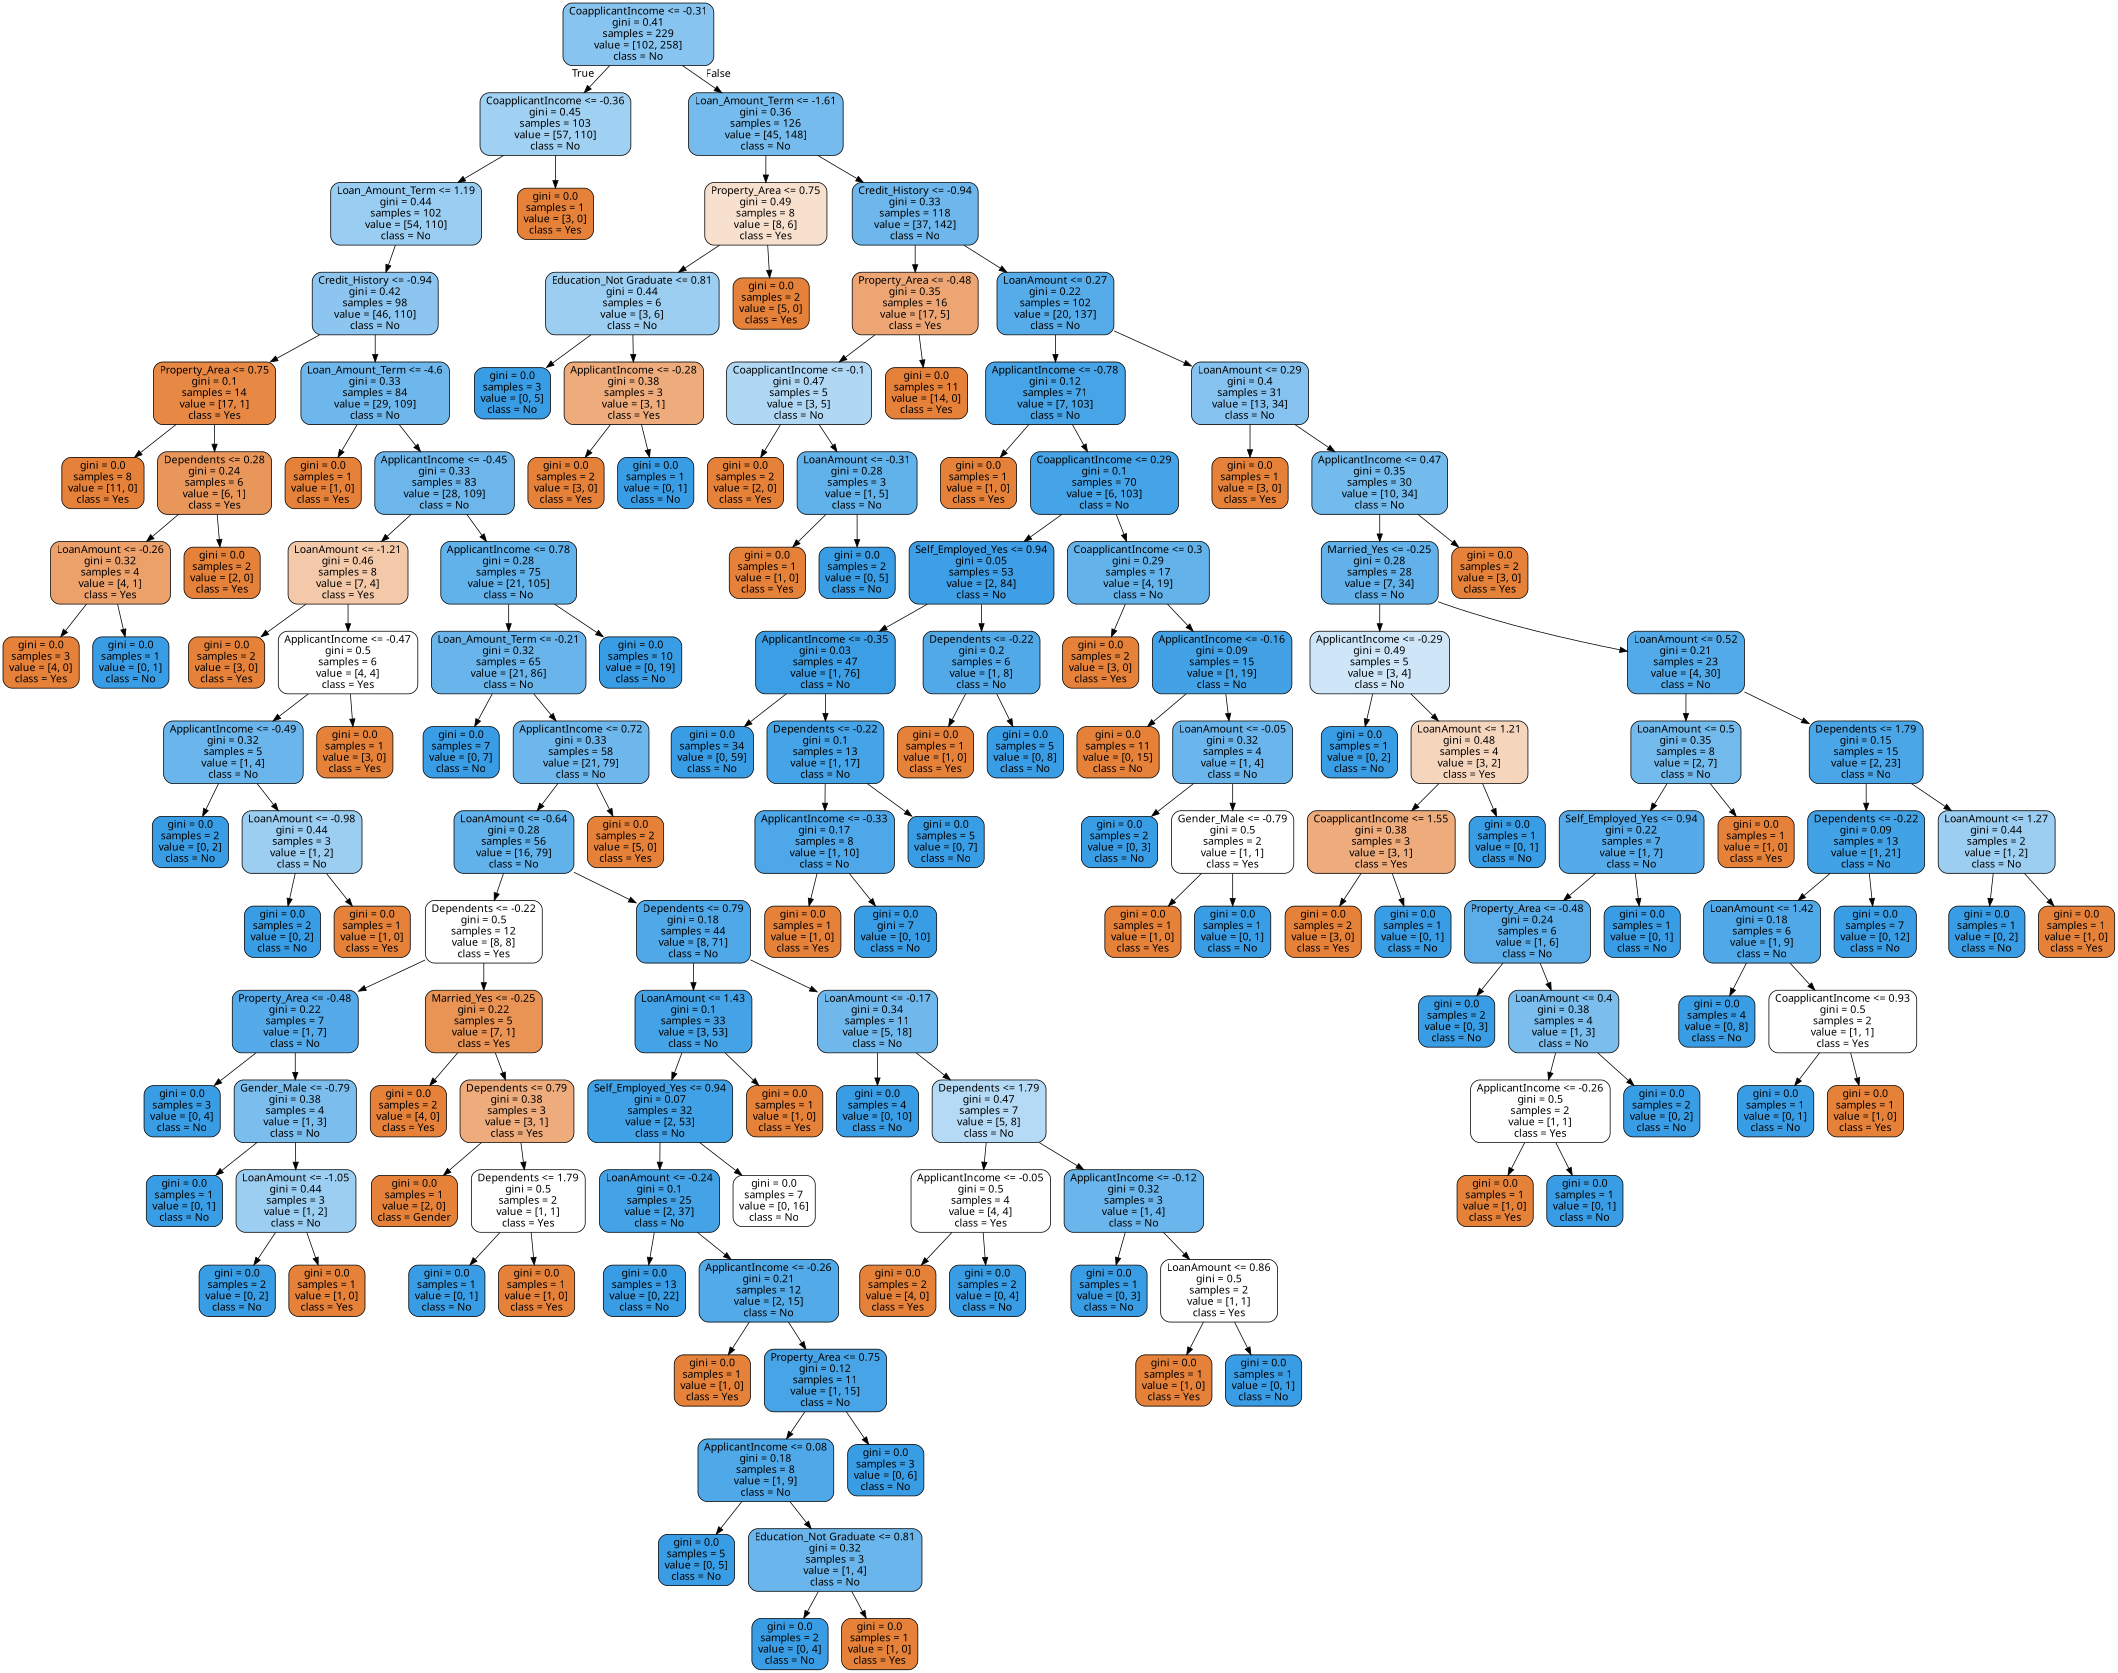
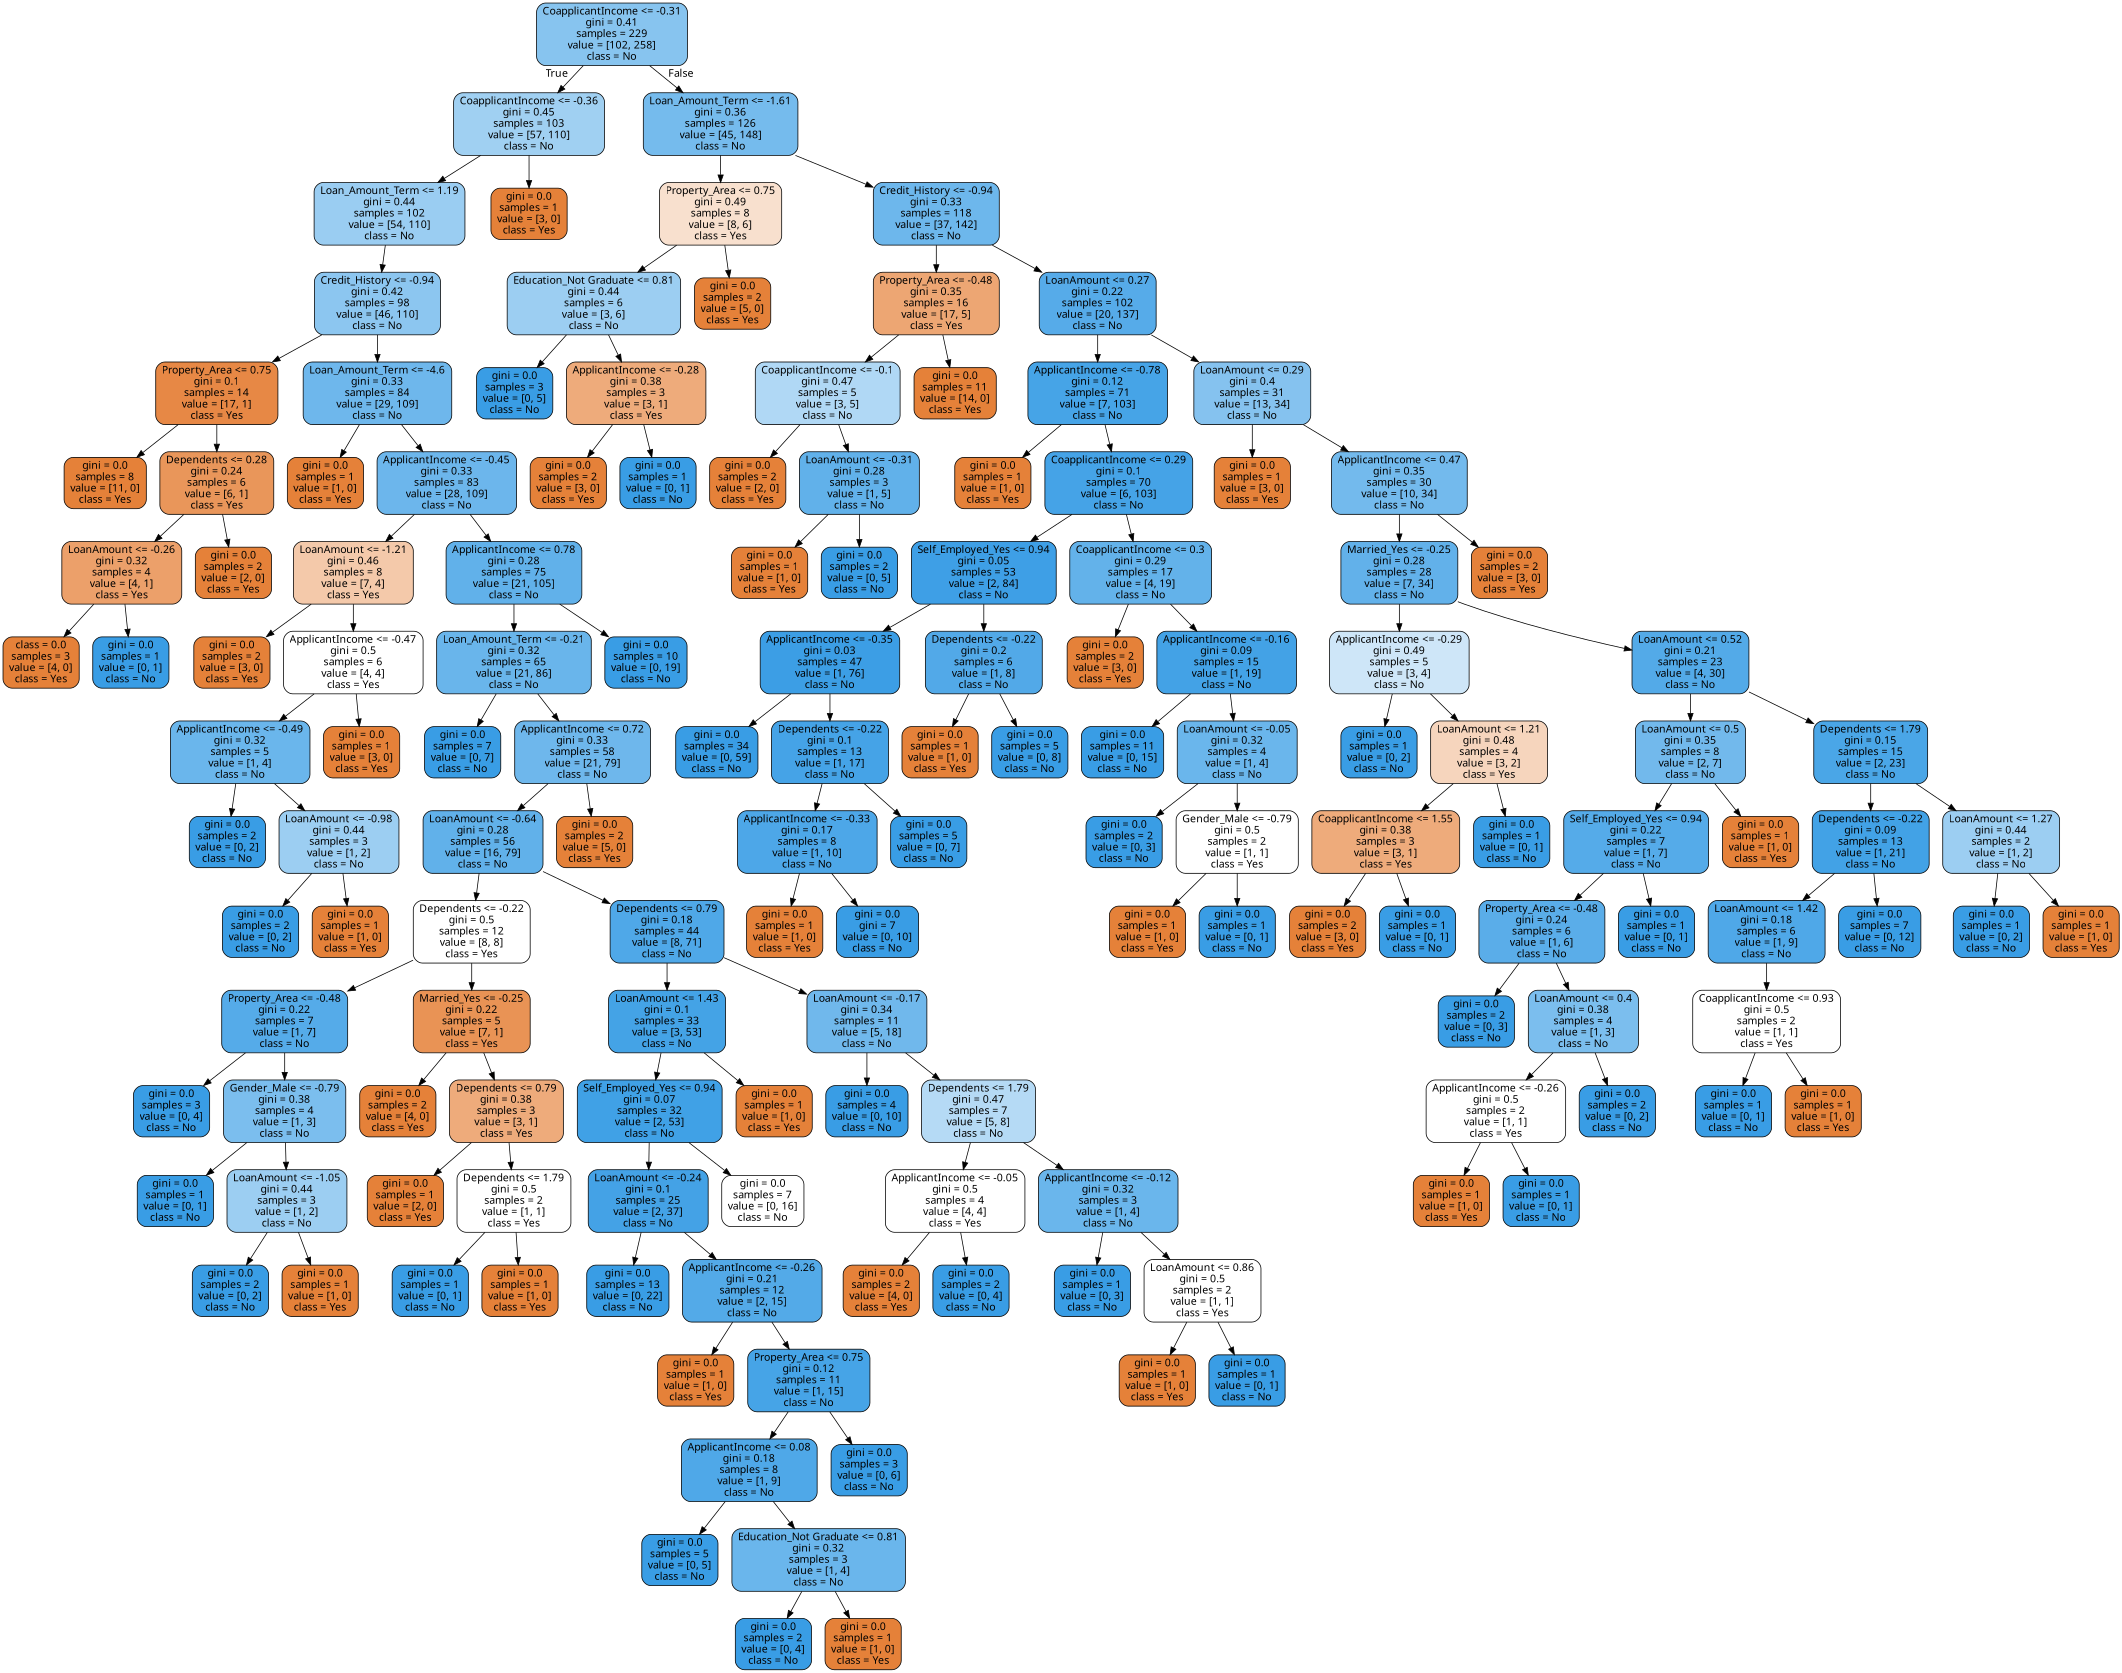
(41, 663) -> (41, 663)
(1118, 752) -> (1123, 752)
(1717, 1022) -> none
(414, 1201) -> (405, 1201)
